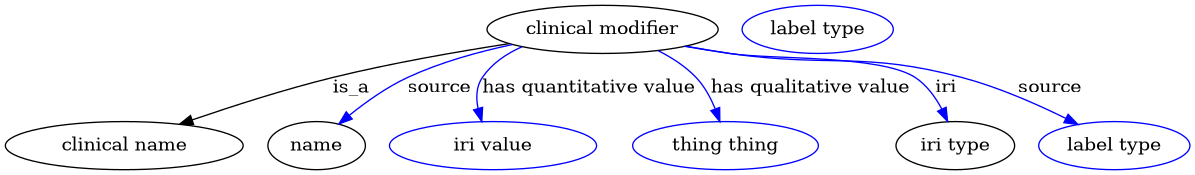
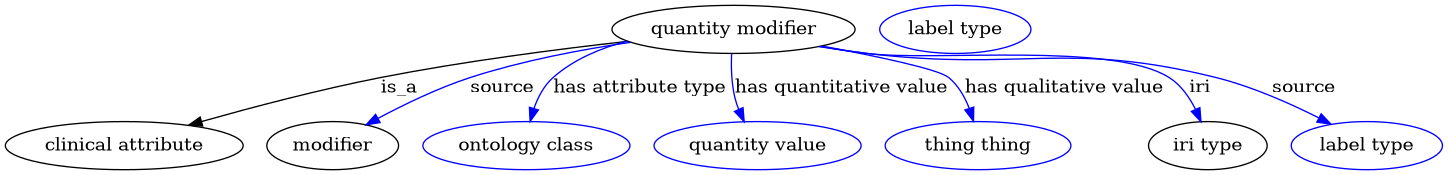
(603, 29) -> (734, 29)
(124, 146) -> (124, 146)
(317, 146) -> (333, 146)
(493, 146) -> (758, 146)
none -> (526, 146)
